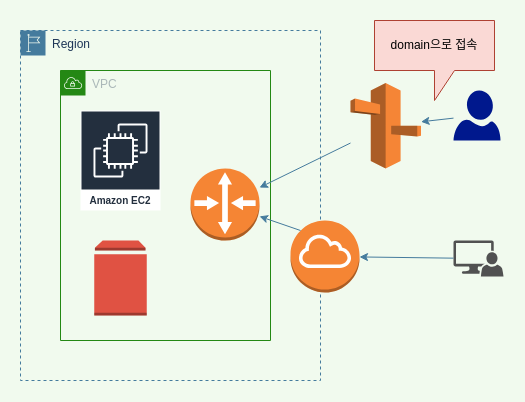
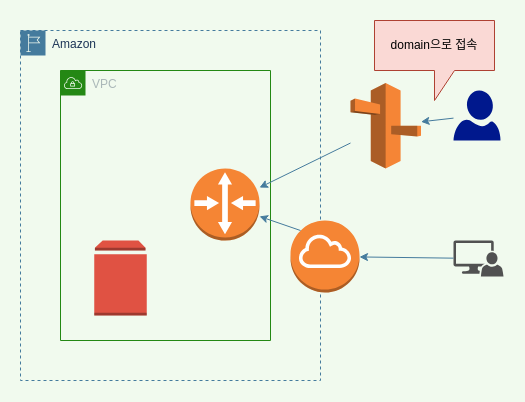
(71, 45) -> (73, 45)
(121, 161) -> none
